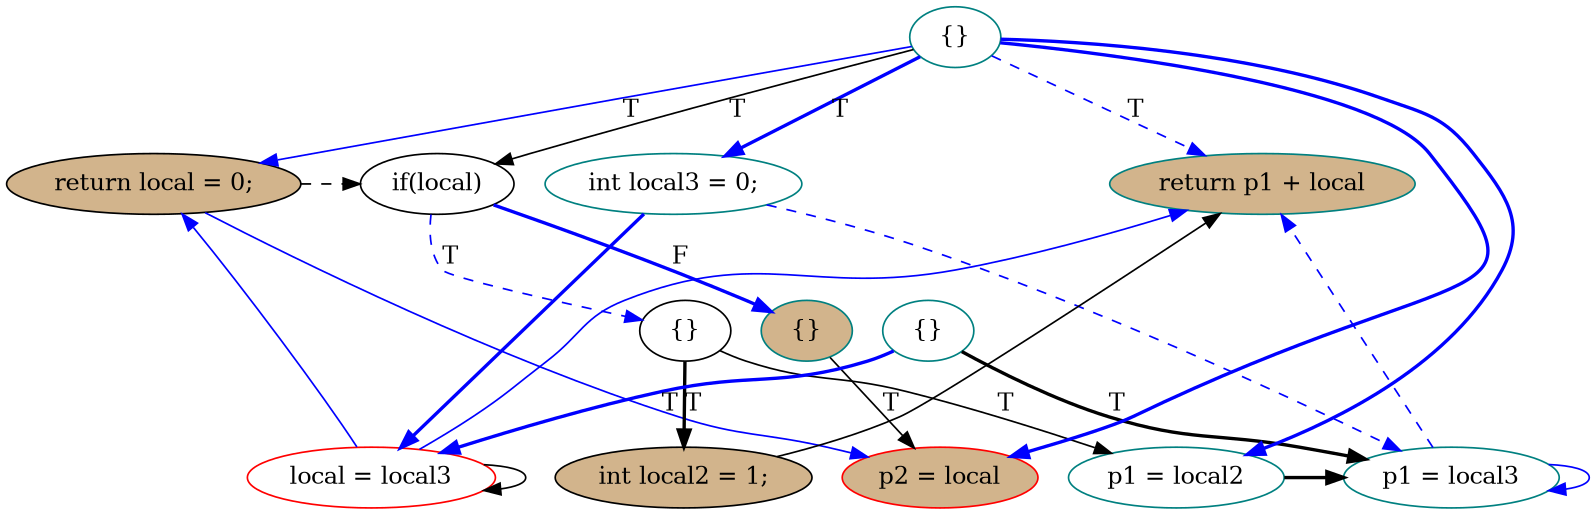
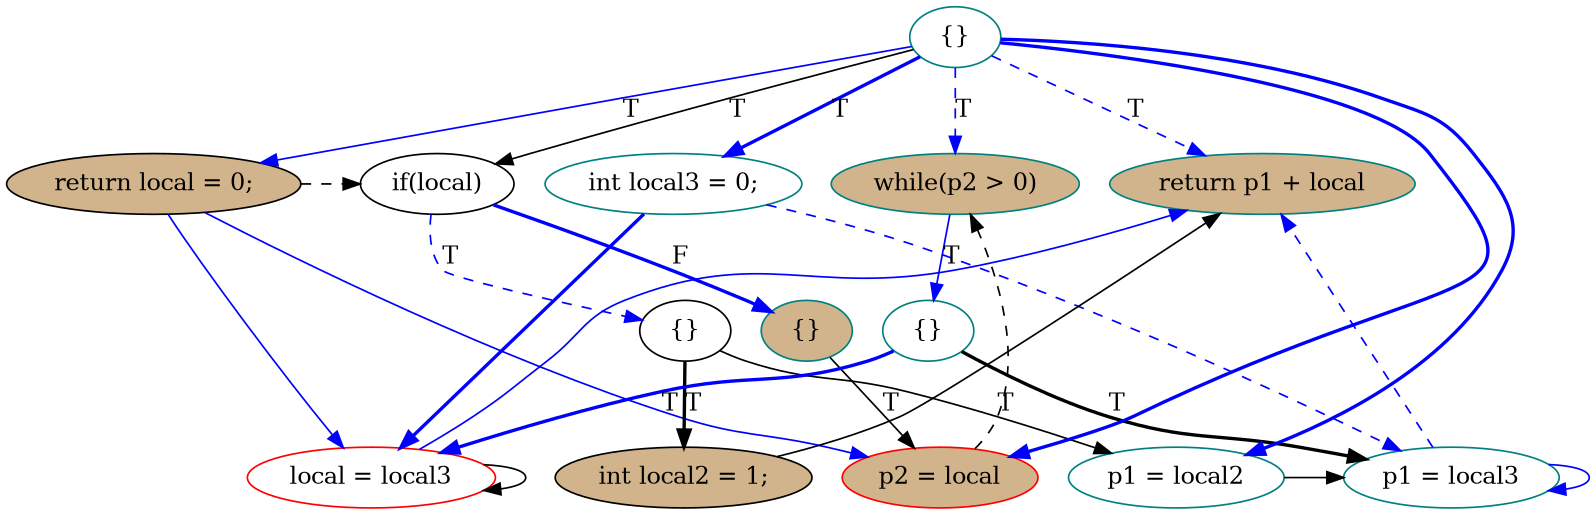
none -> (955, 184)
(277, 335) -> (248, 326)
(1305, 478) -> (1305, 478)
